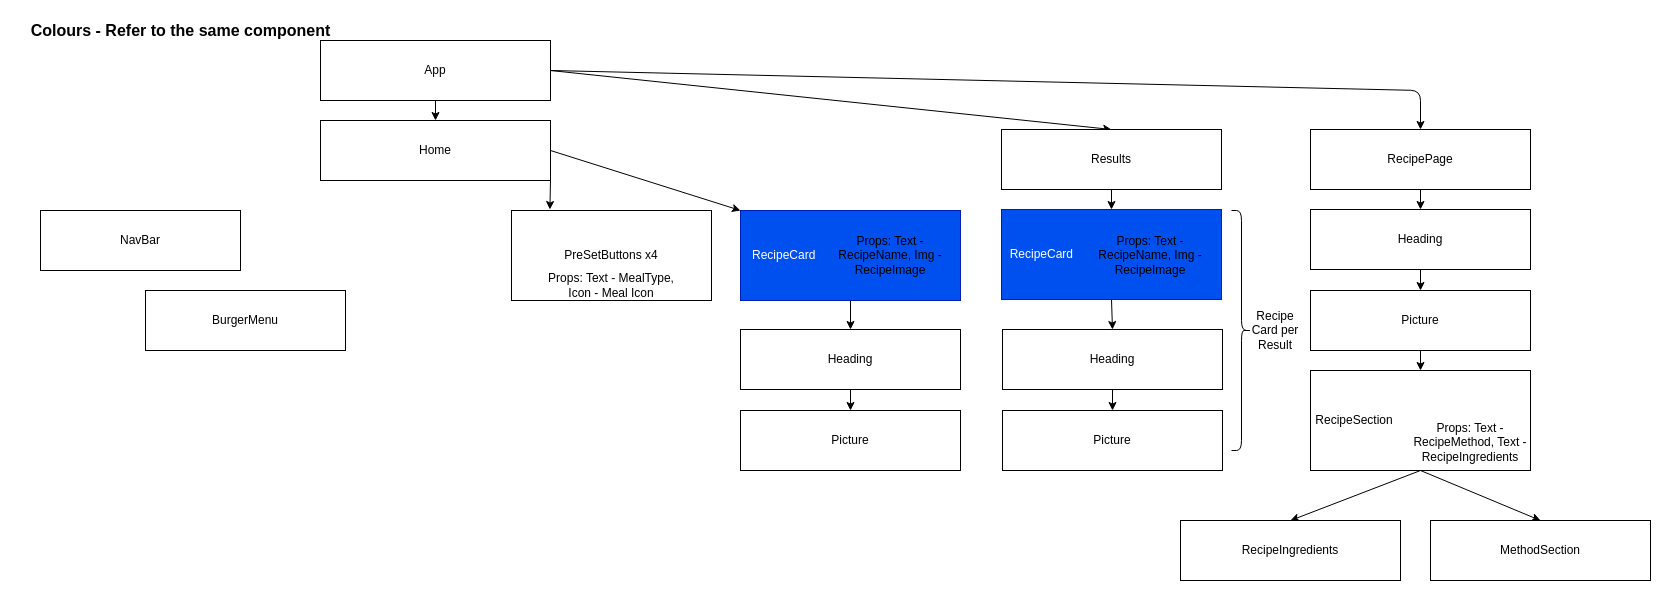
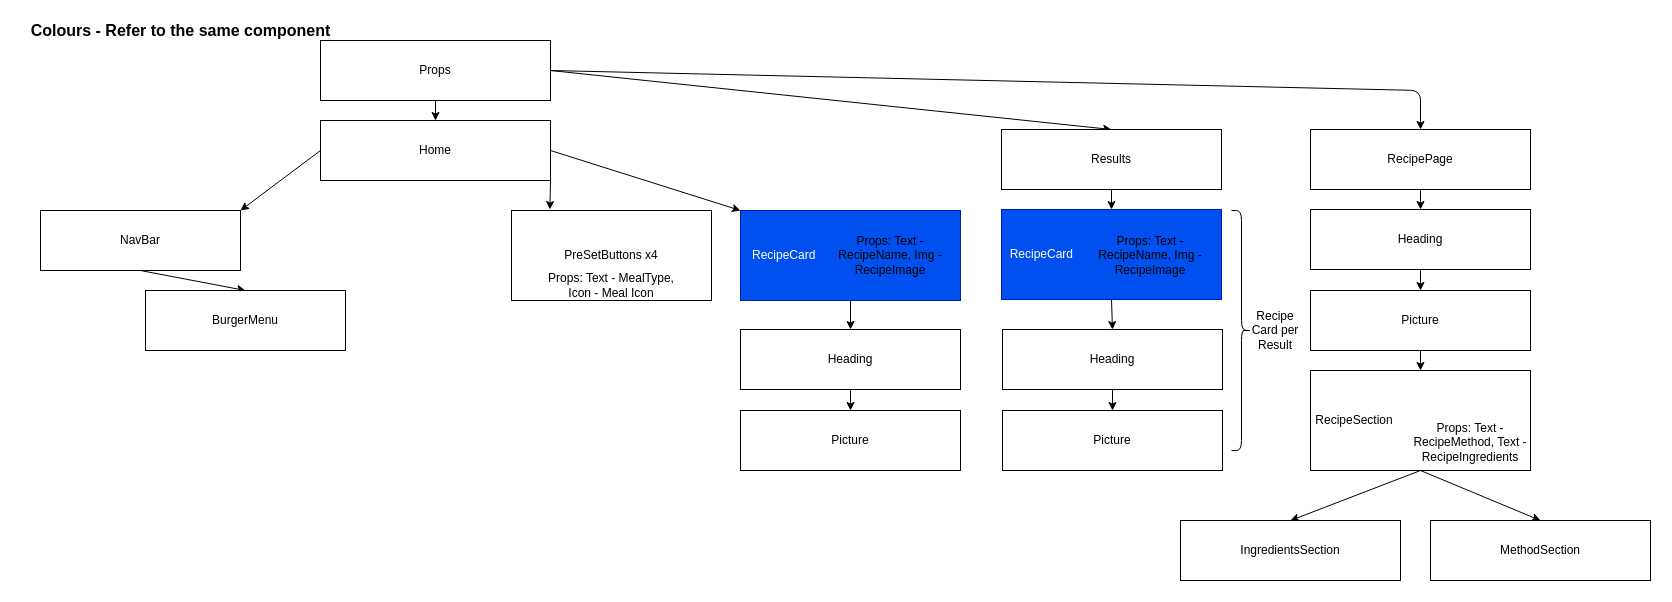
(436, 71) -> (436, 71)
none -> (283, 178)
none -> (190, 280)
(1291, 551) -> (1291, 551)
